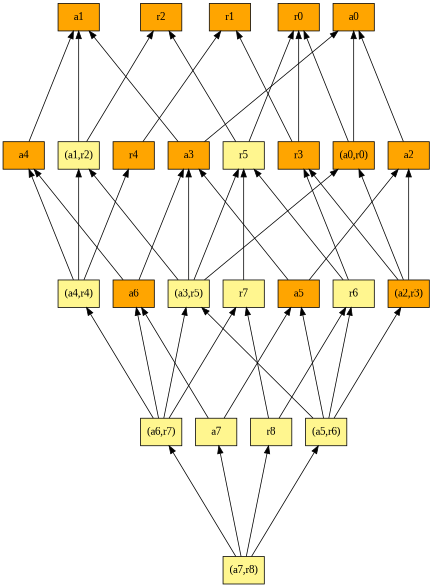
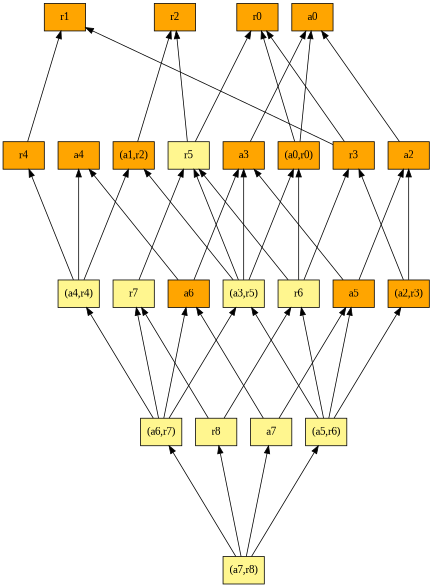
(79, 17) -> none
(79, 155) -> (134, 155)
(383, 228) -> (299, 234)
